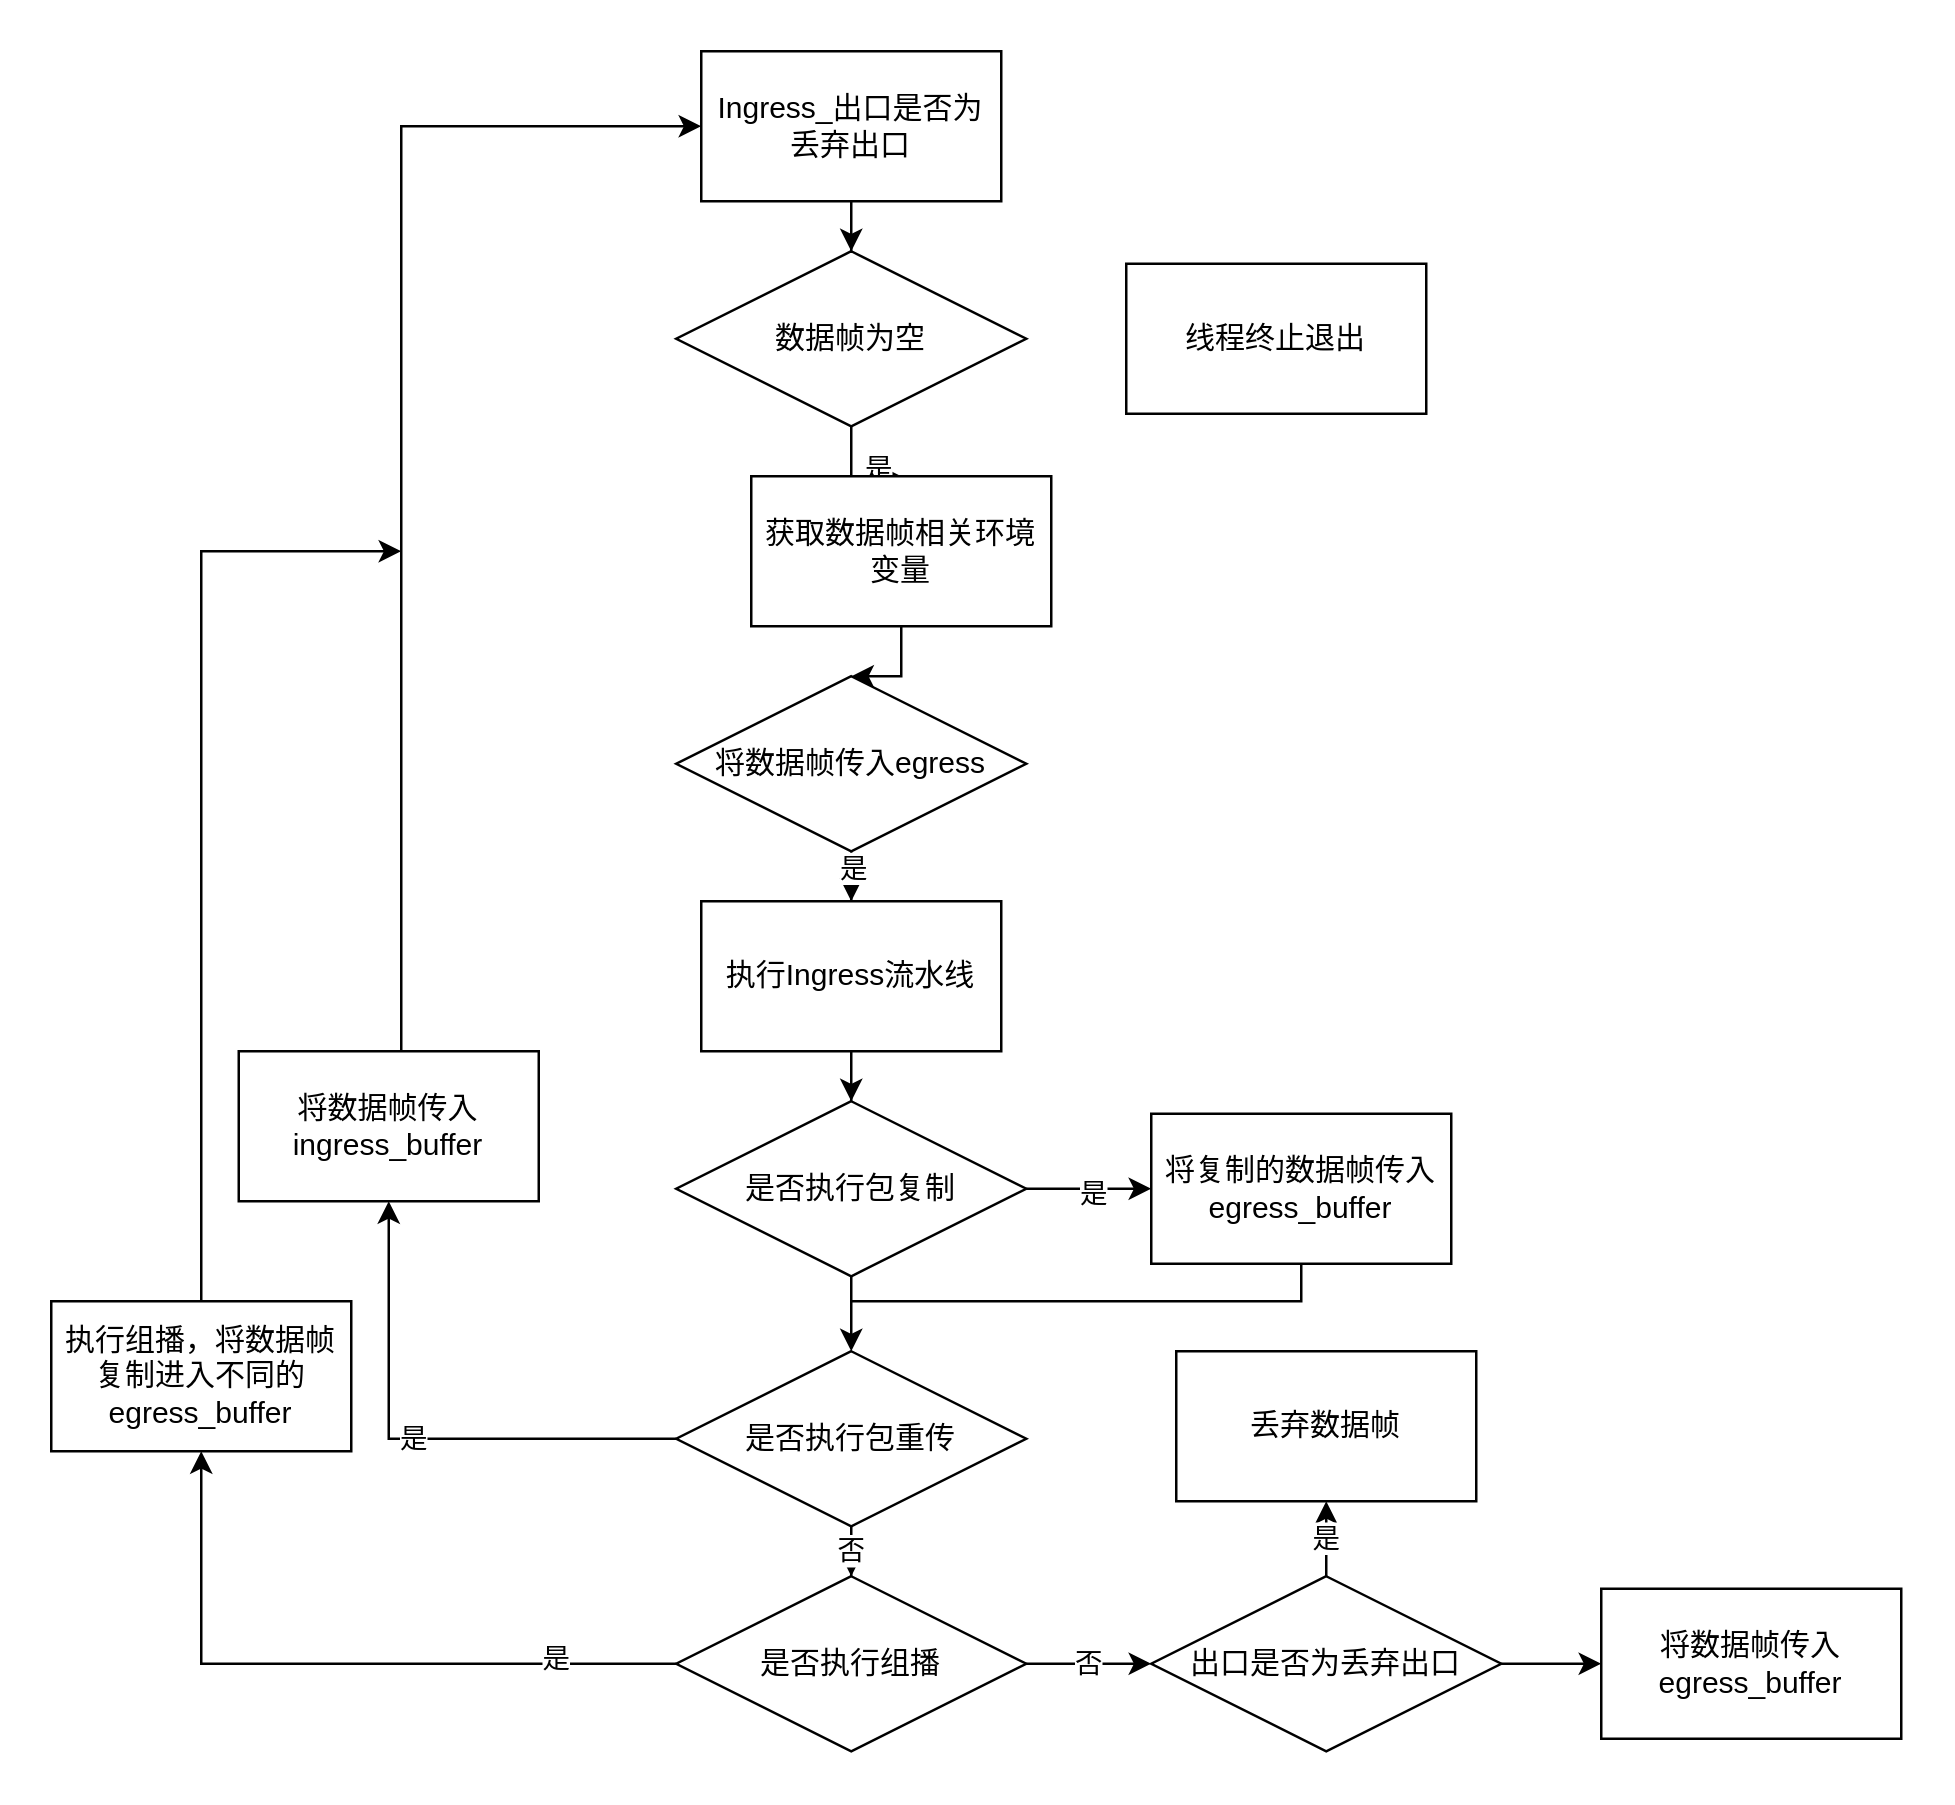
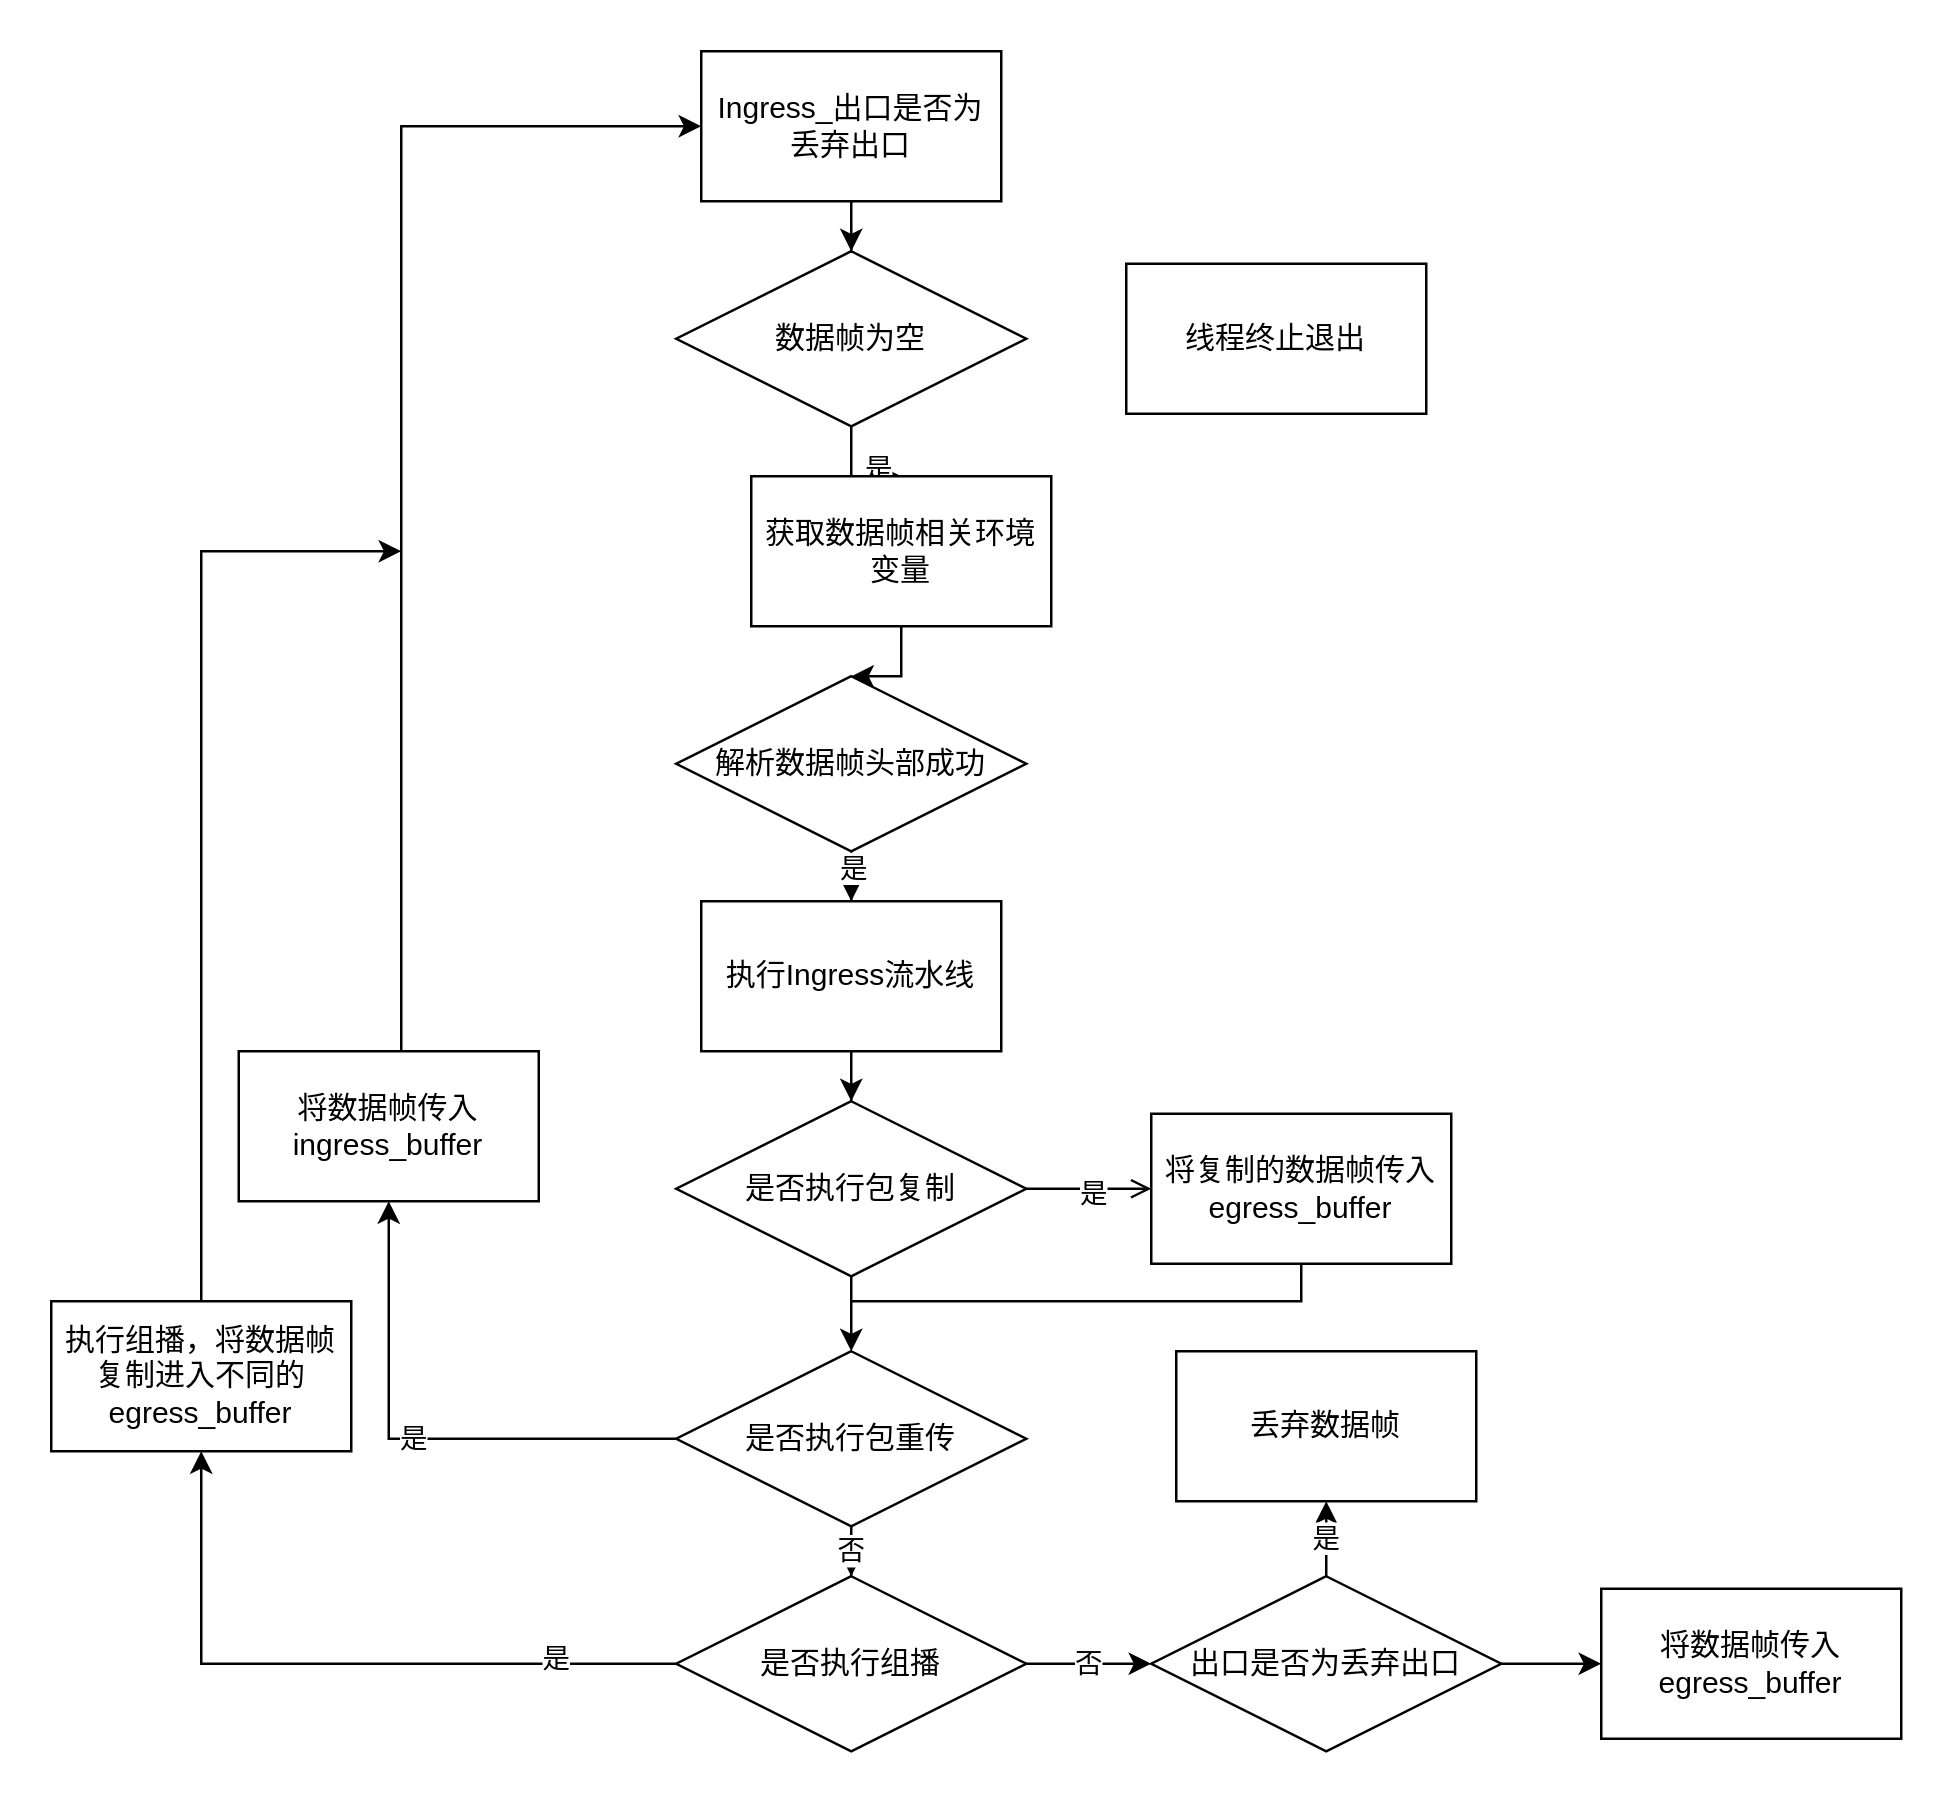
(851, 764) -> (851, 764)
(1133, 1189) -> (1137, 1189)
